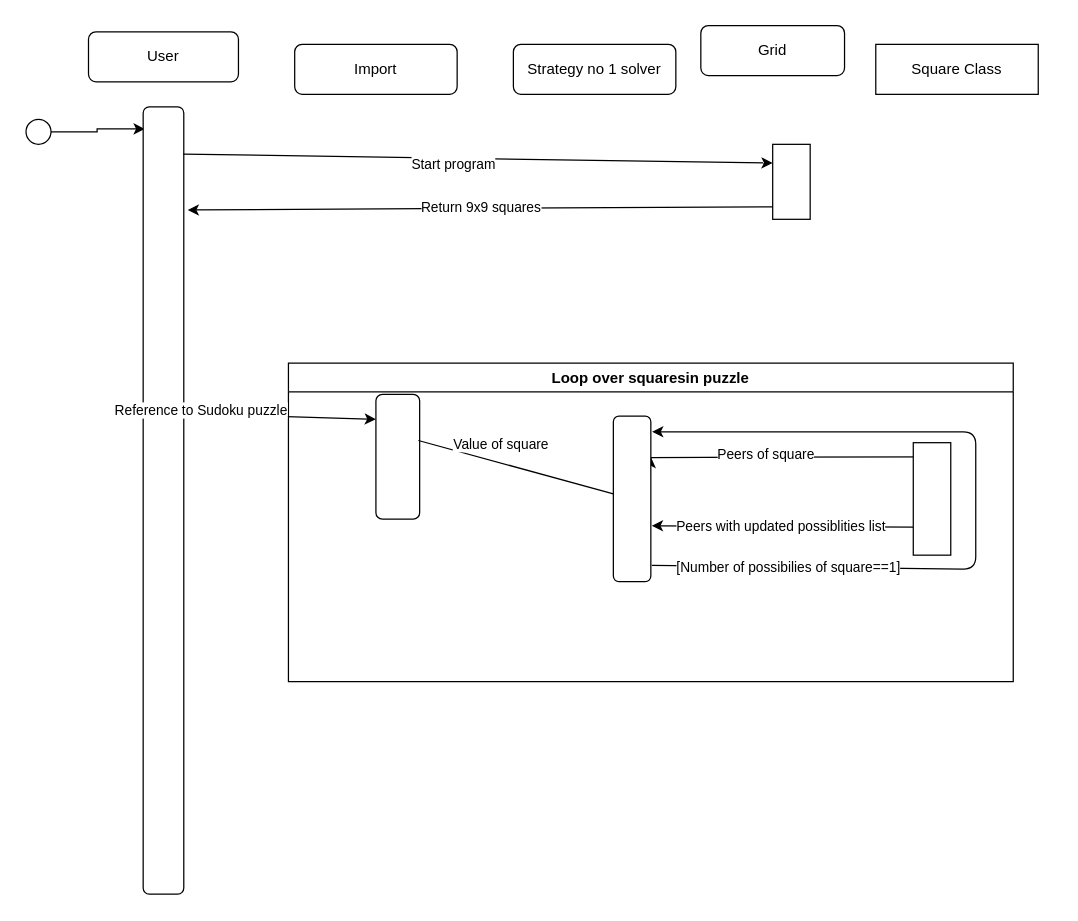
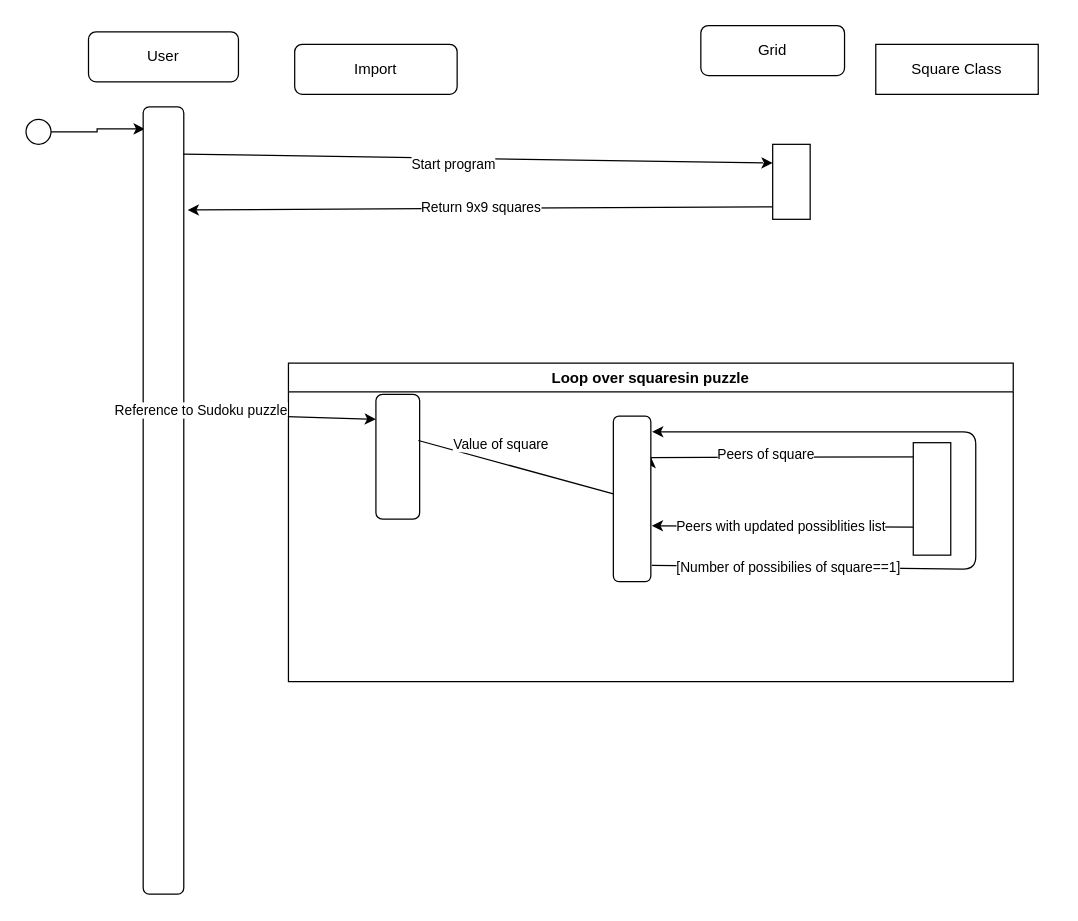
(594, 69) -> none
